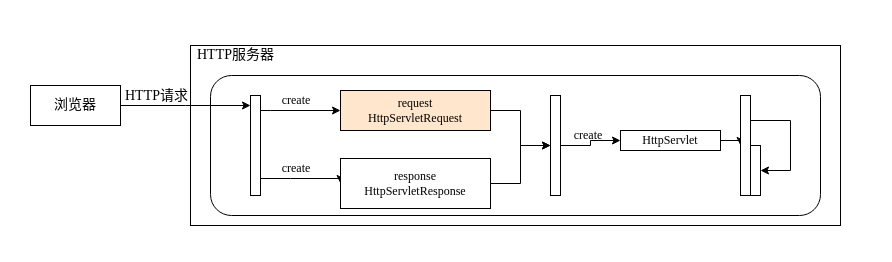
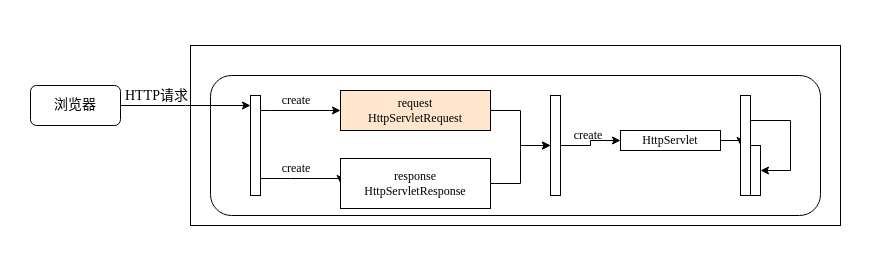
(236, 56) -> none
(76, 106) -> (76, 106)
